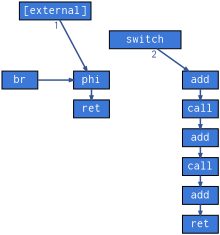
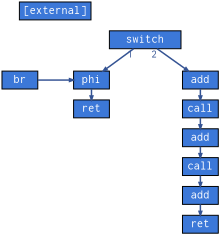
(72, 44) -> (120, 59)
